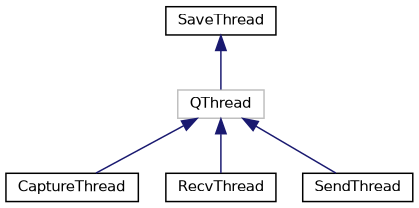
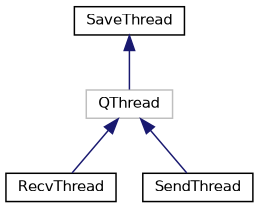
(72, 187) -> none
